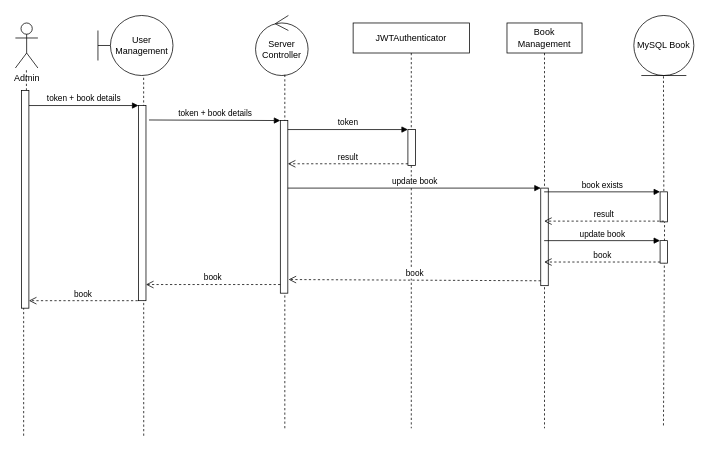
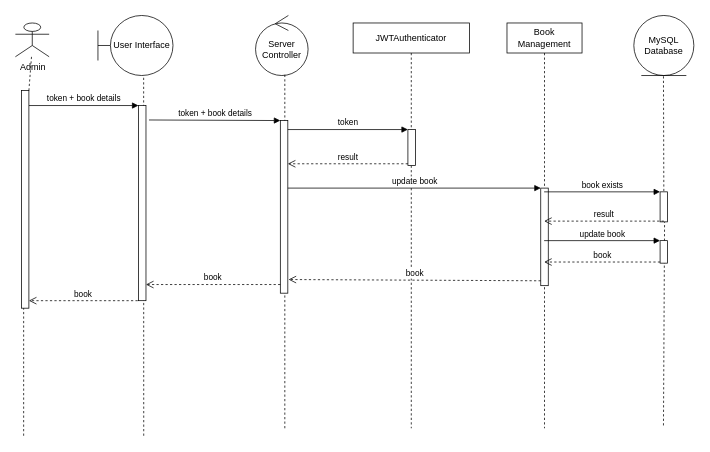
(27, 45) -> (32, 40)
(142, 45) -> (142, 45)
(663, 45) -> (663, 45)
